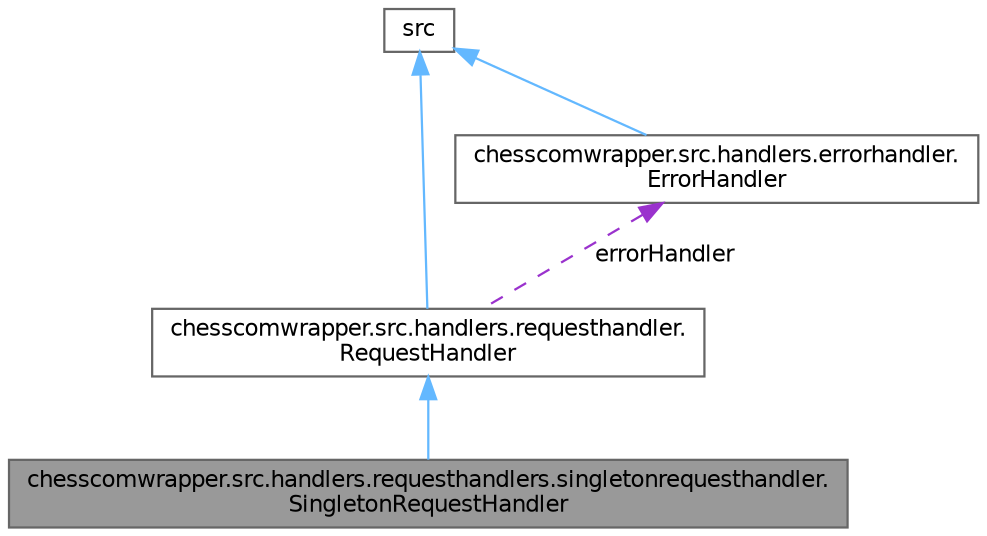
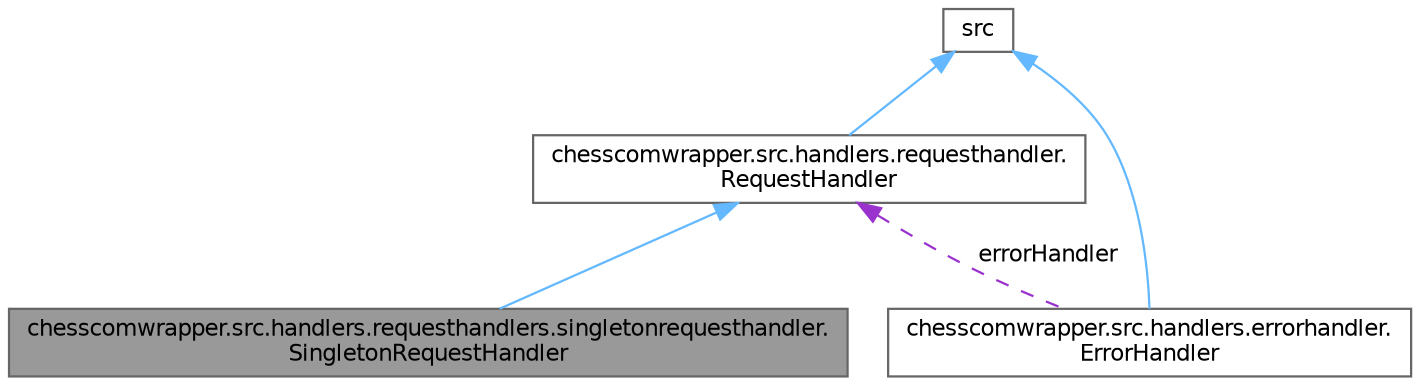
(563, 262) -> (968, 267)
